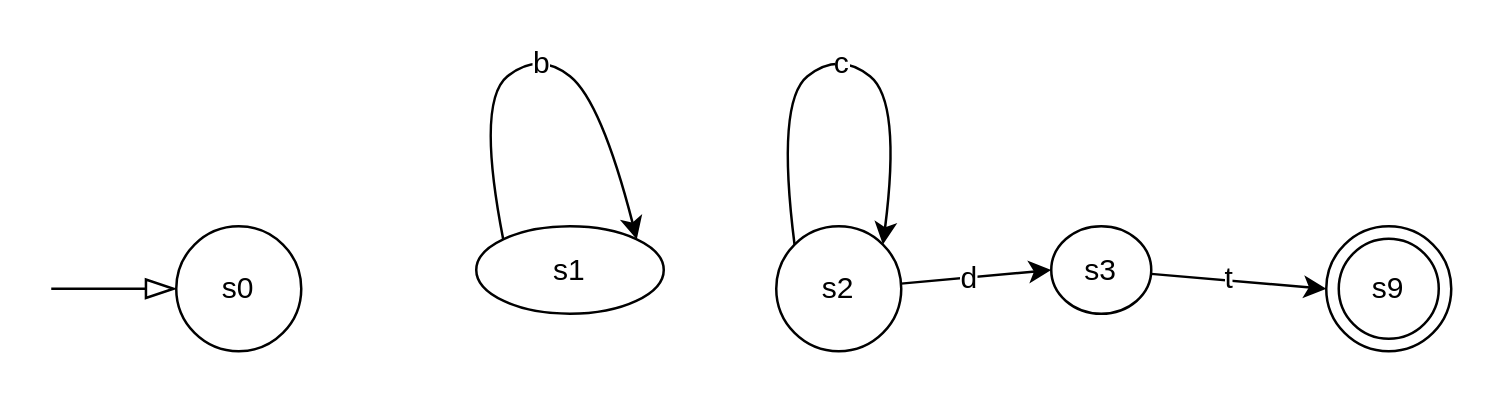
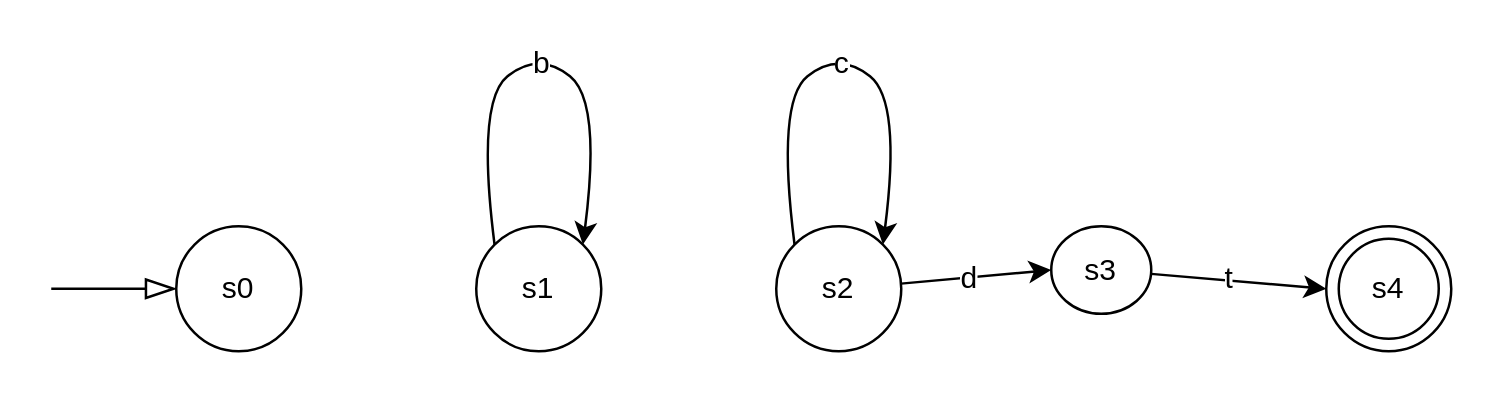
(570, 270) -> (539, 289)
(1389, 289) -> (1389, 289)
